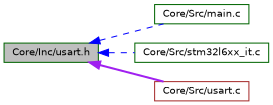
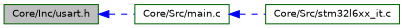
(122, 53) -> (252, 14)
(202, 91) -> none
